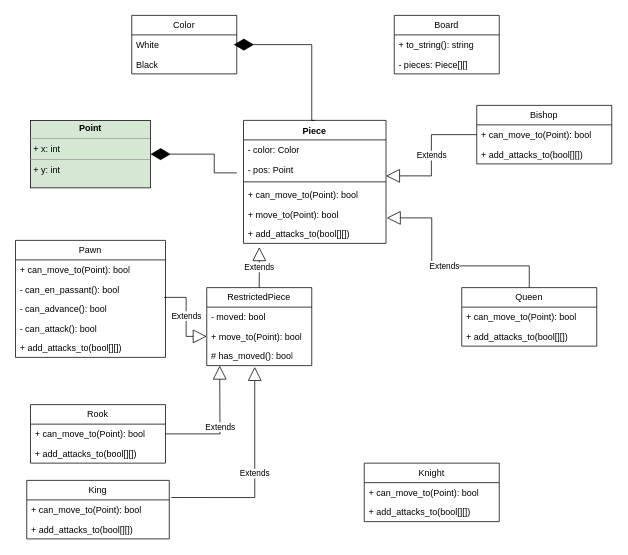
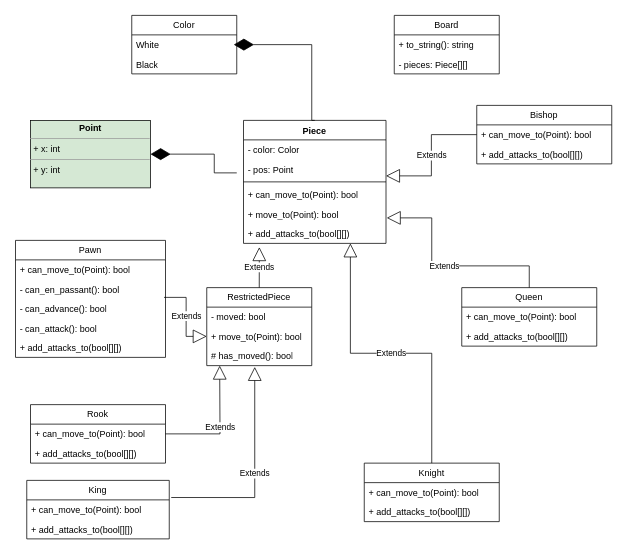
none -> (396, 353)
